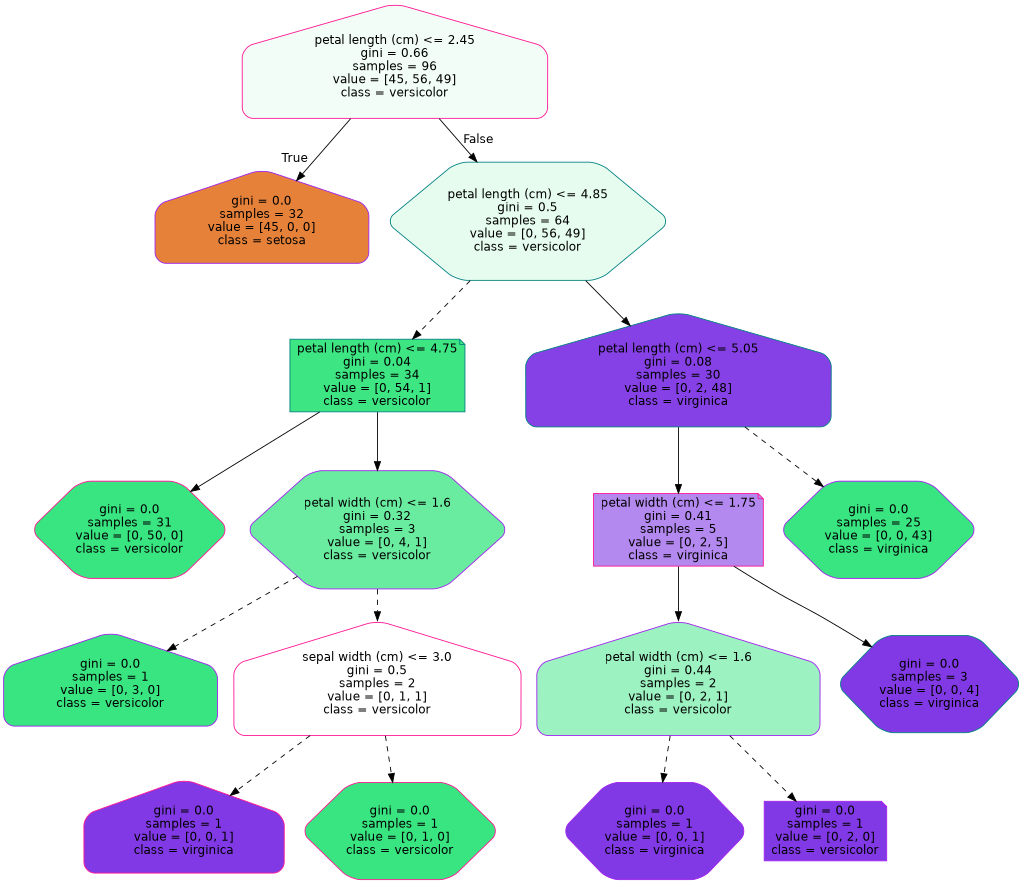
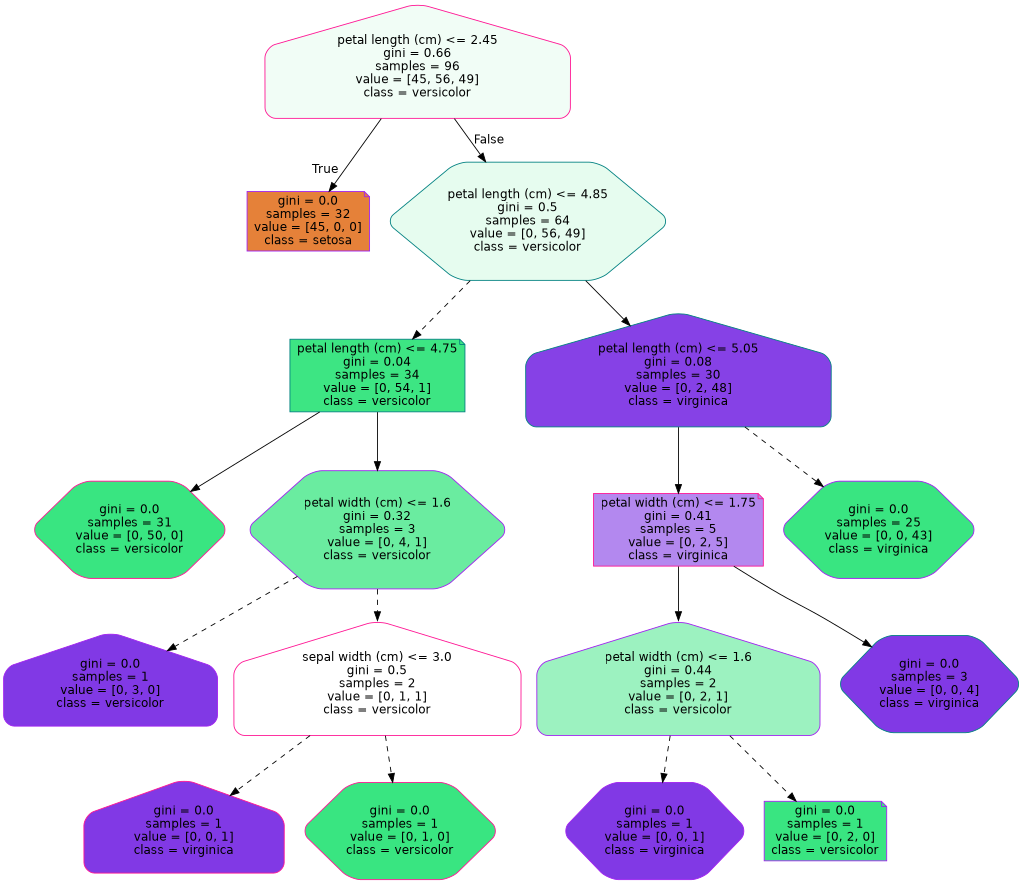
(262, 221) -> (308, 221)
(111, 684) -> (111, 684)
(825, 831) -> (825, 831)
